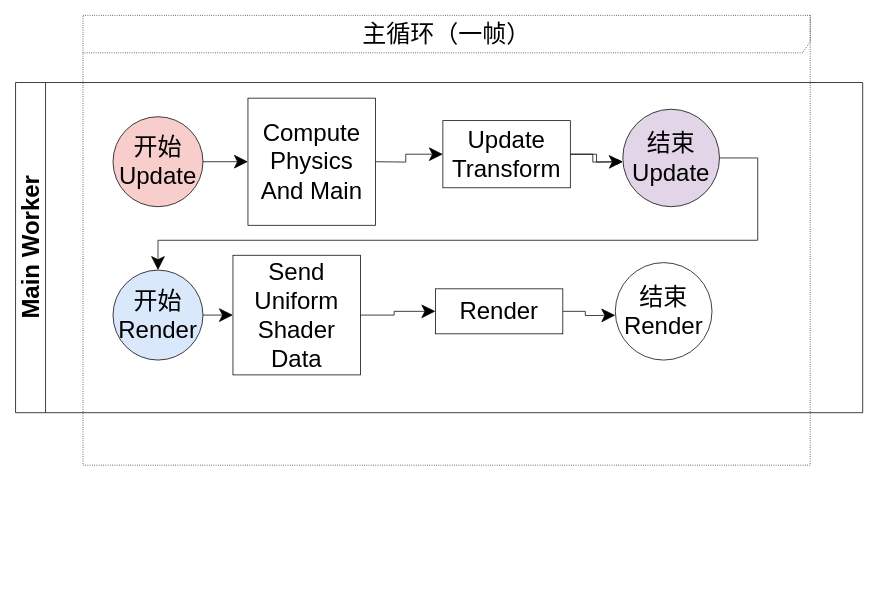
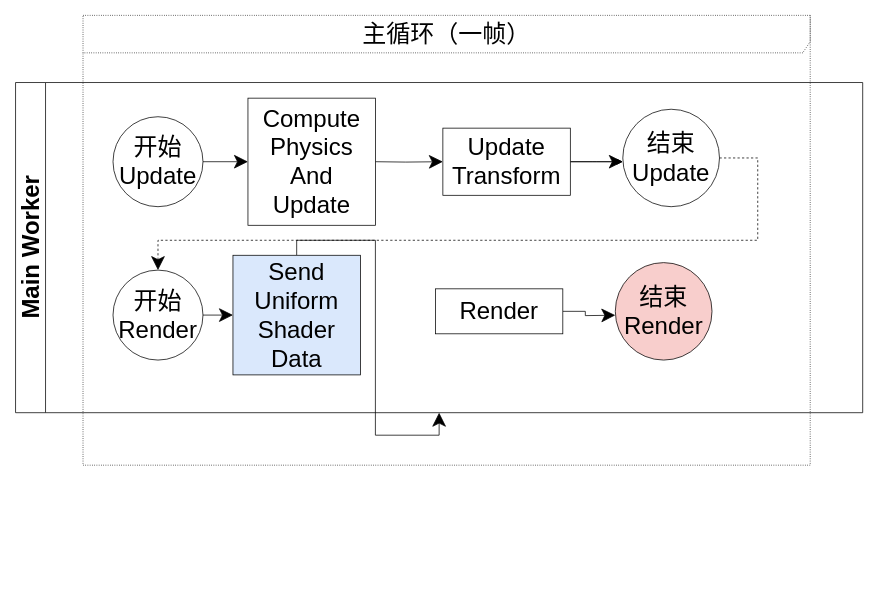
(507, 154) -> (507, 162)
(671, 158) -> (671, 158)
(158, 162) -> (158, 162)
(312, 162) -> (312, 162)
(628, 240) -> (628, 240)
(406, 311) -> (375, 376)
(664, 311) -> (664, 311)
(158, 315) -> (158, 315)
(297, 315) -> (297, 315)
